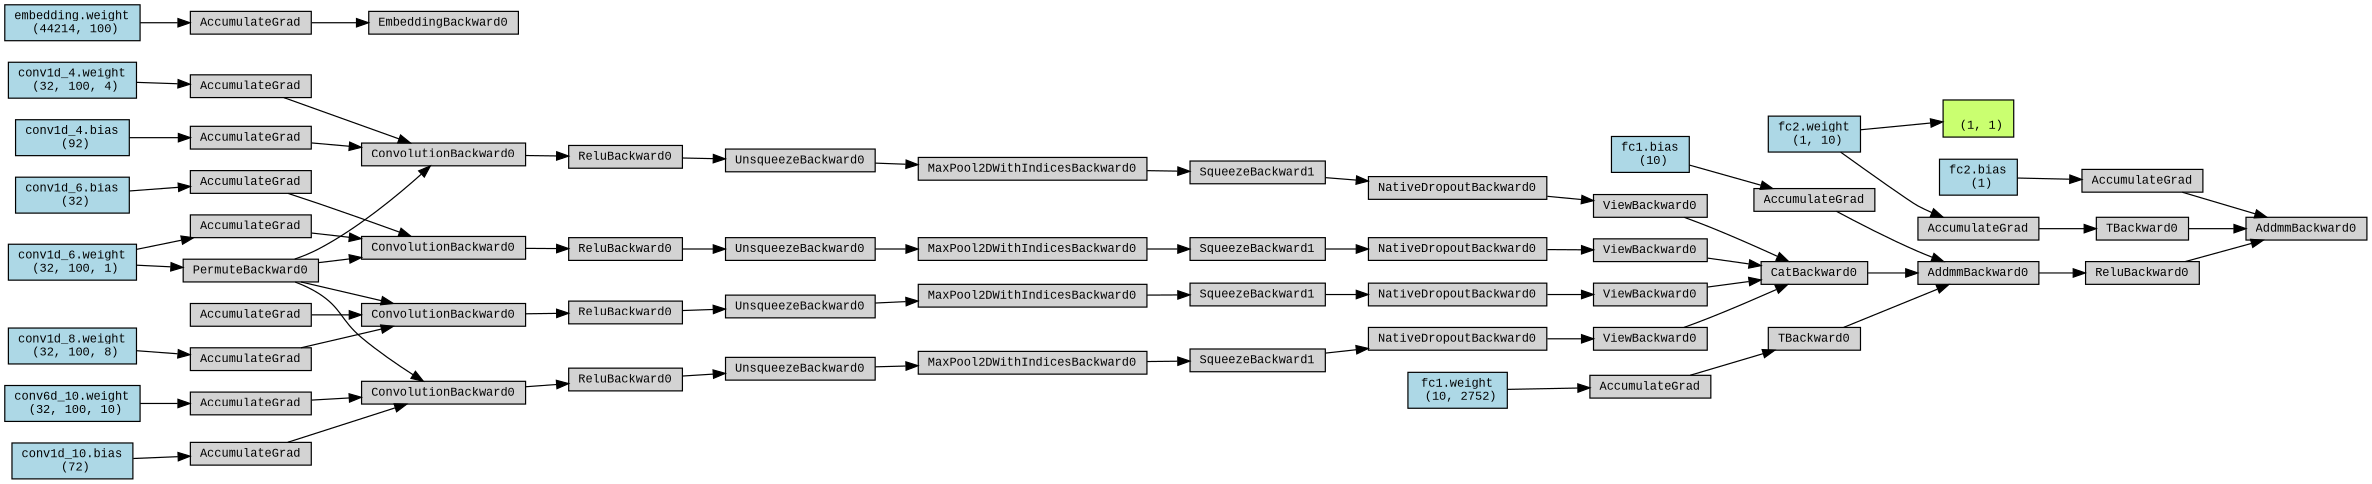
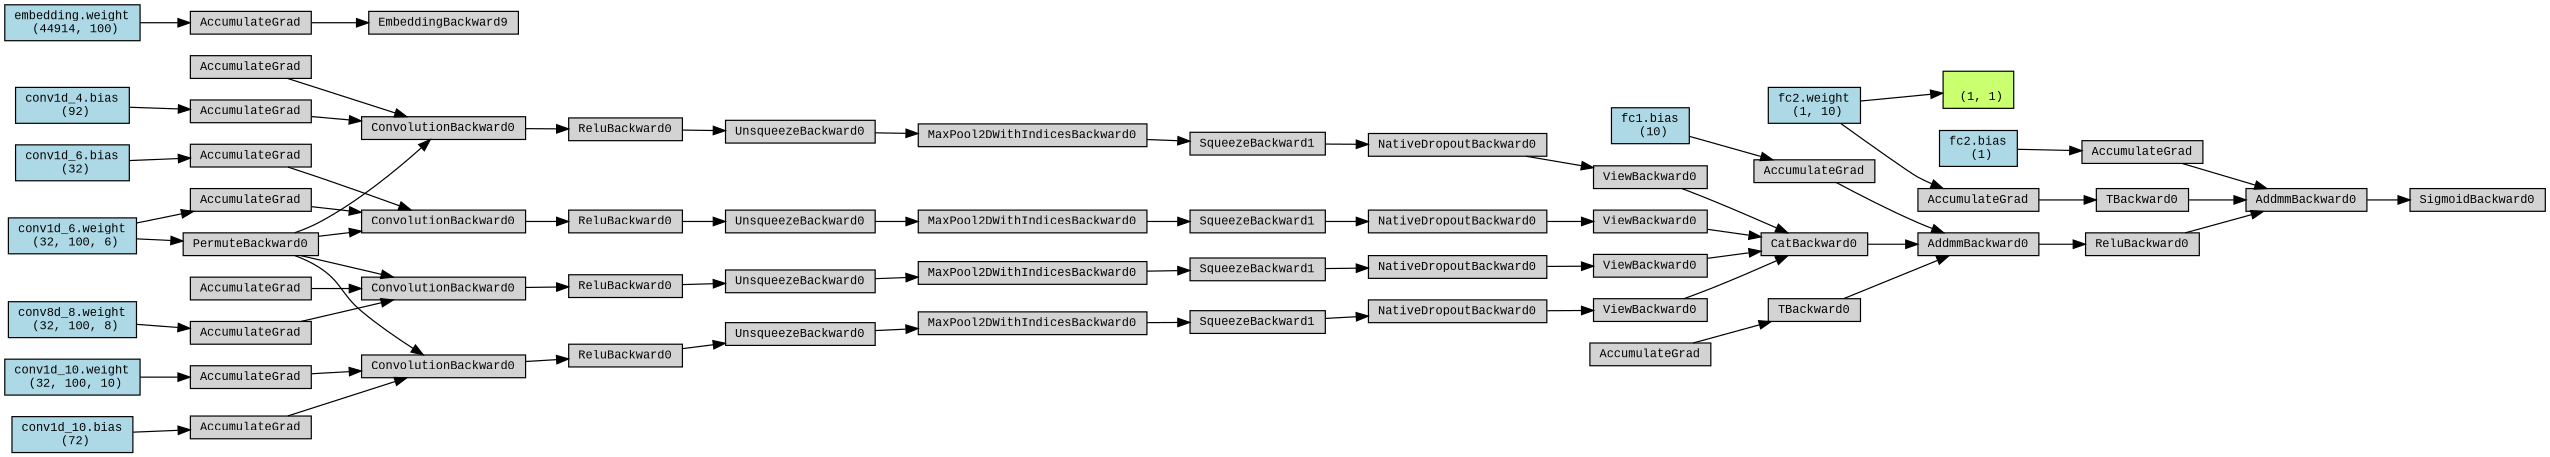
(72, 23) -> (72, 23)
(444, 23) -> (444, 23)
(72, 80) -> none
none -> (2478, 200)
(72, 262) -> (72, 236)
(72, 346) -> (72, 320)
(1458, 390) -> none
(72, 403) -> (72, 377)
